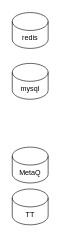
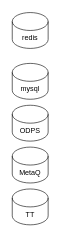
none -> (30, 123)
